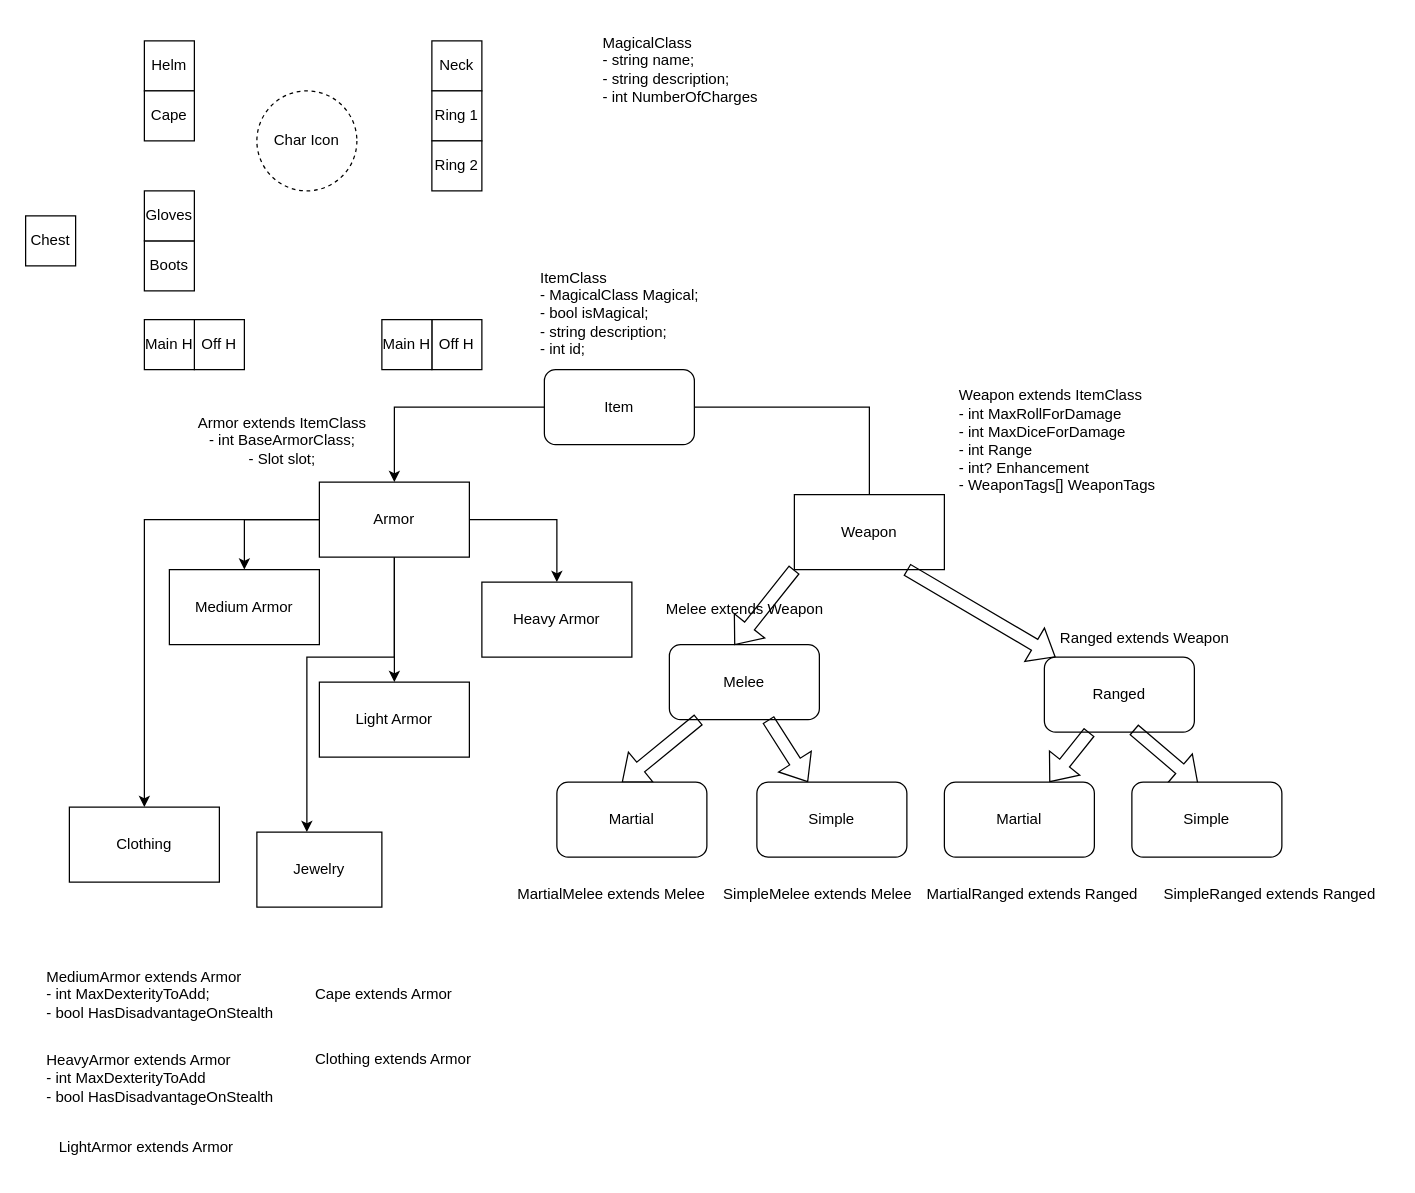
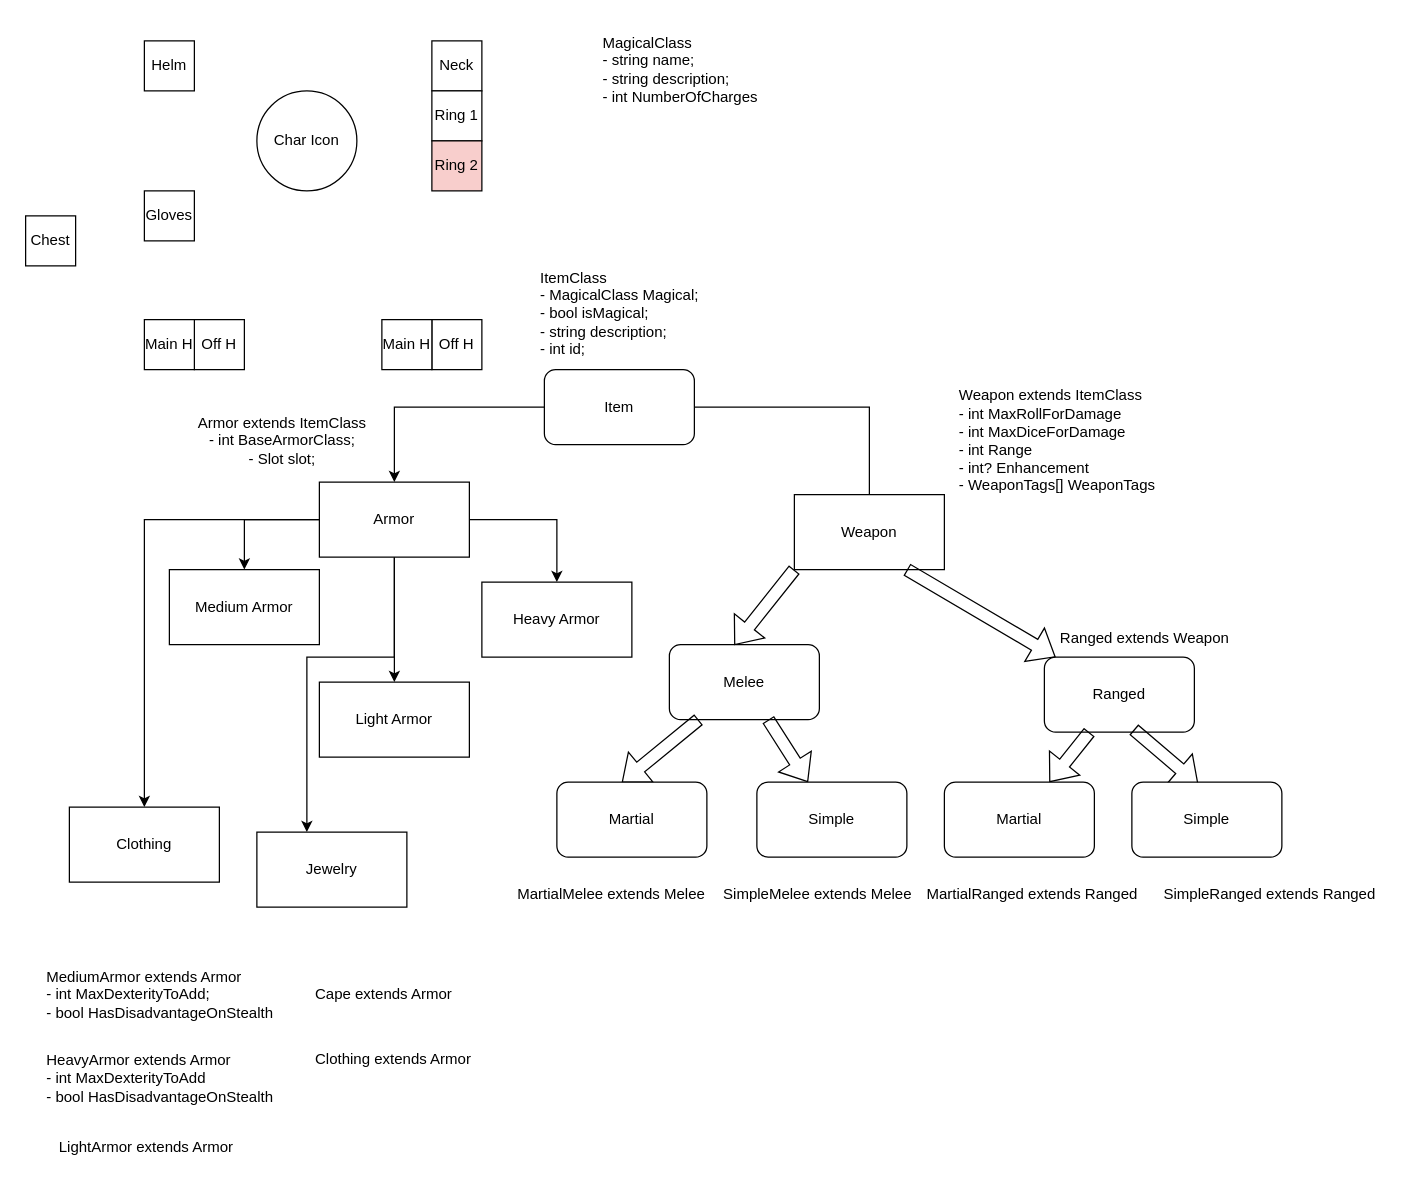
(169, 116) -> none
(307, 141) -> (307, 141)
(457, 166) -> (457, 166)
(169, 266) -> none
(744, 609) -> none
(319, 869) -> (332, 869)
